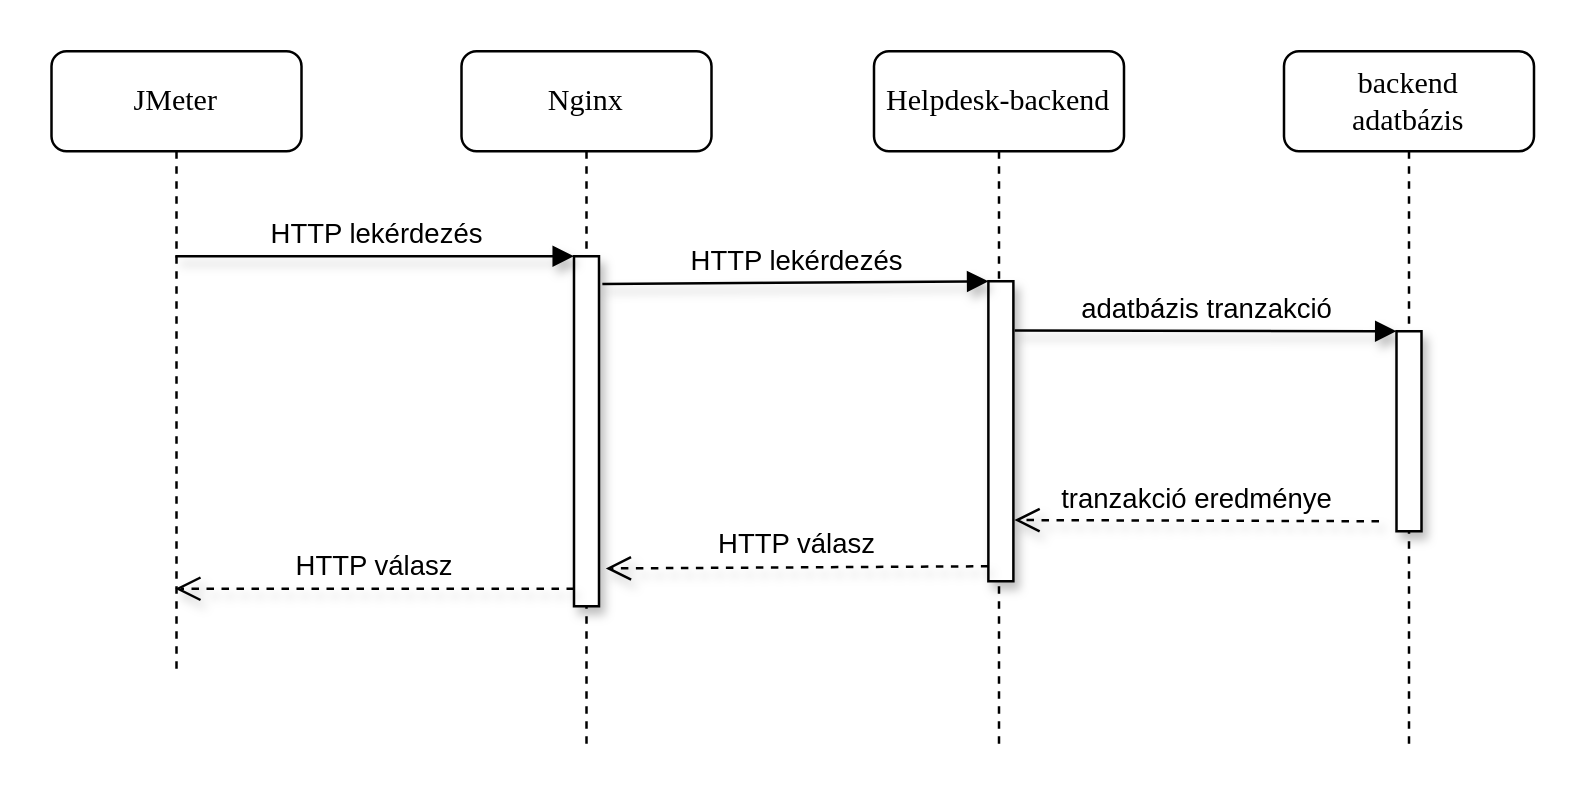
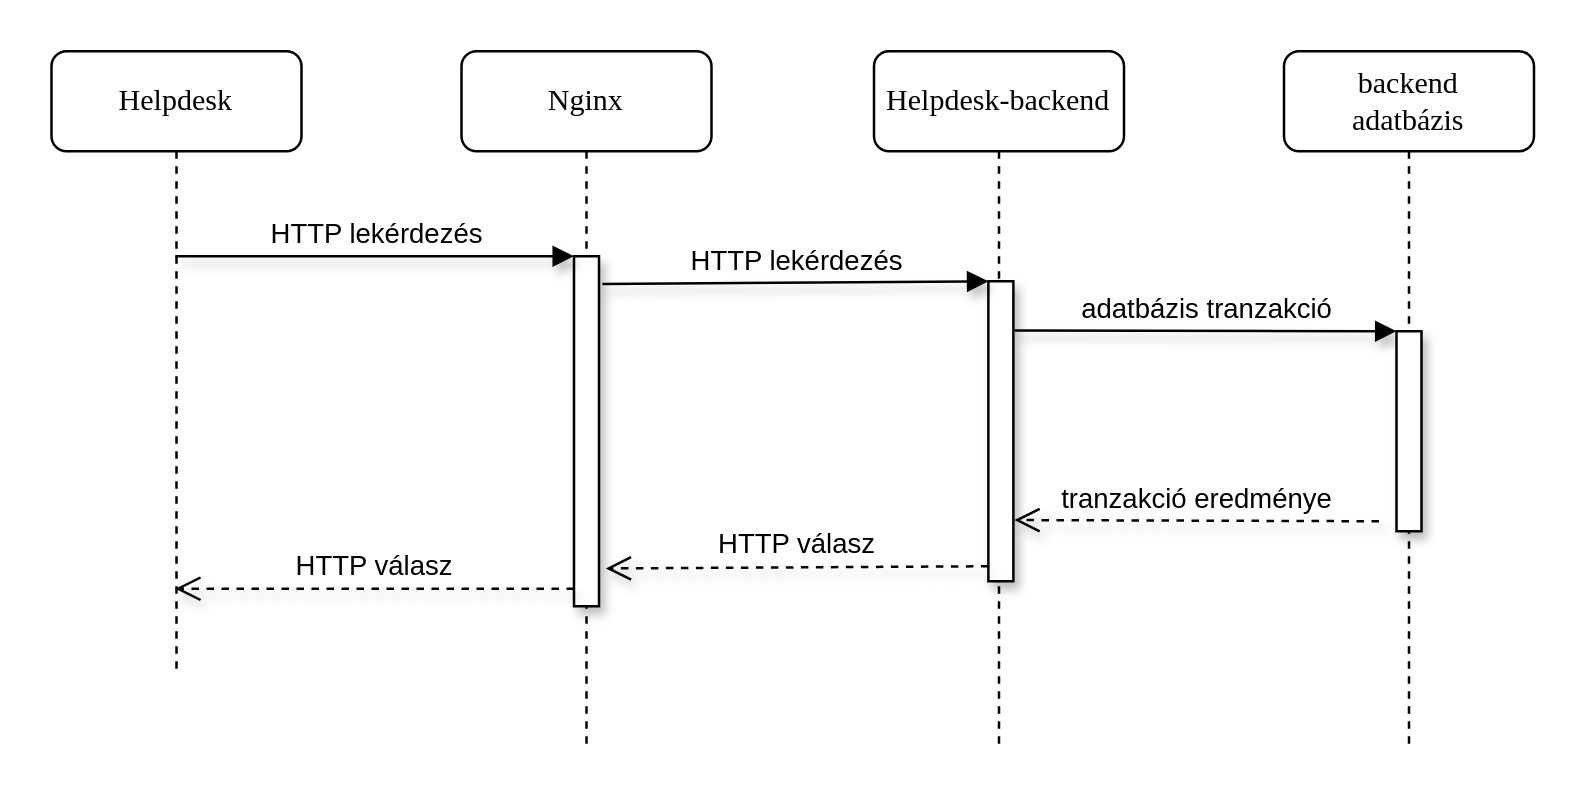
(176, 101) -> (176, 101)
